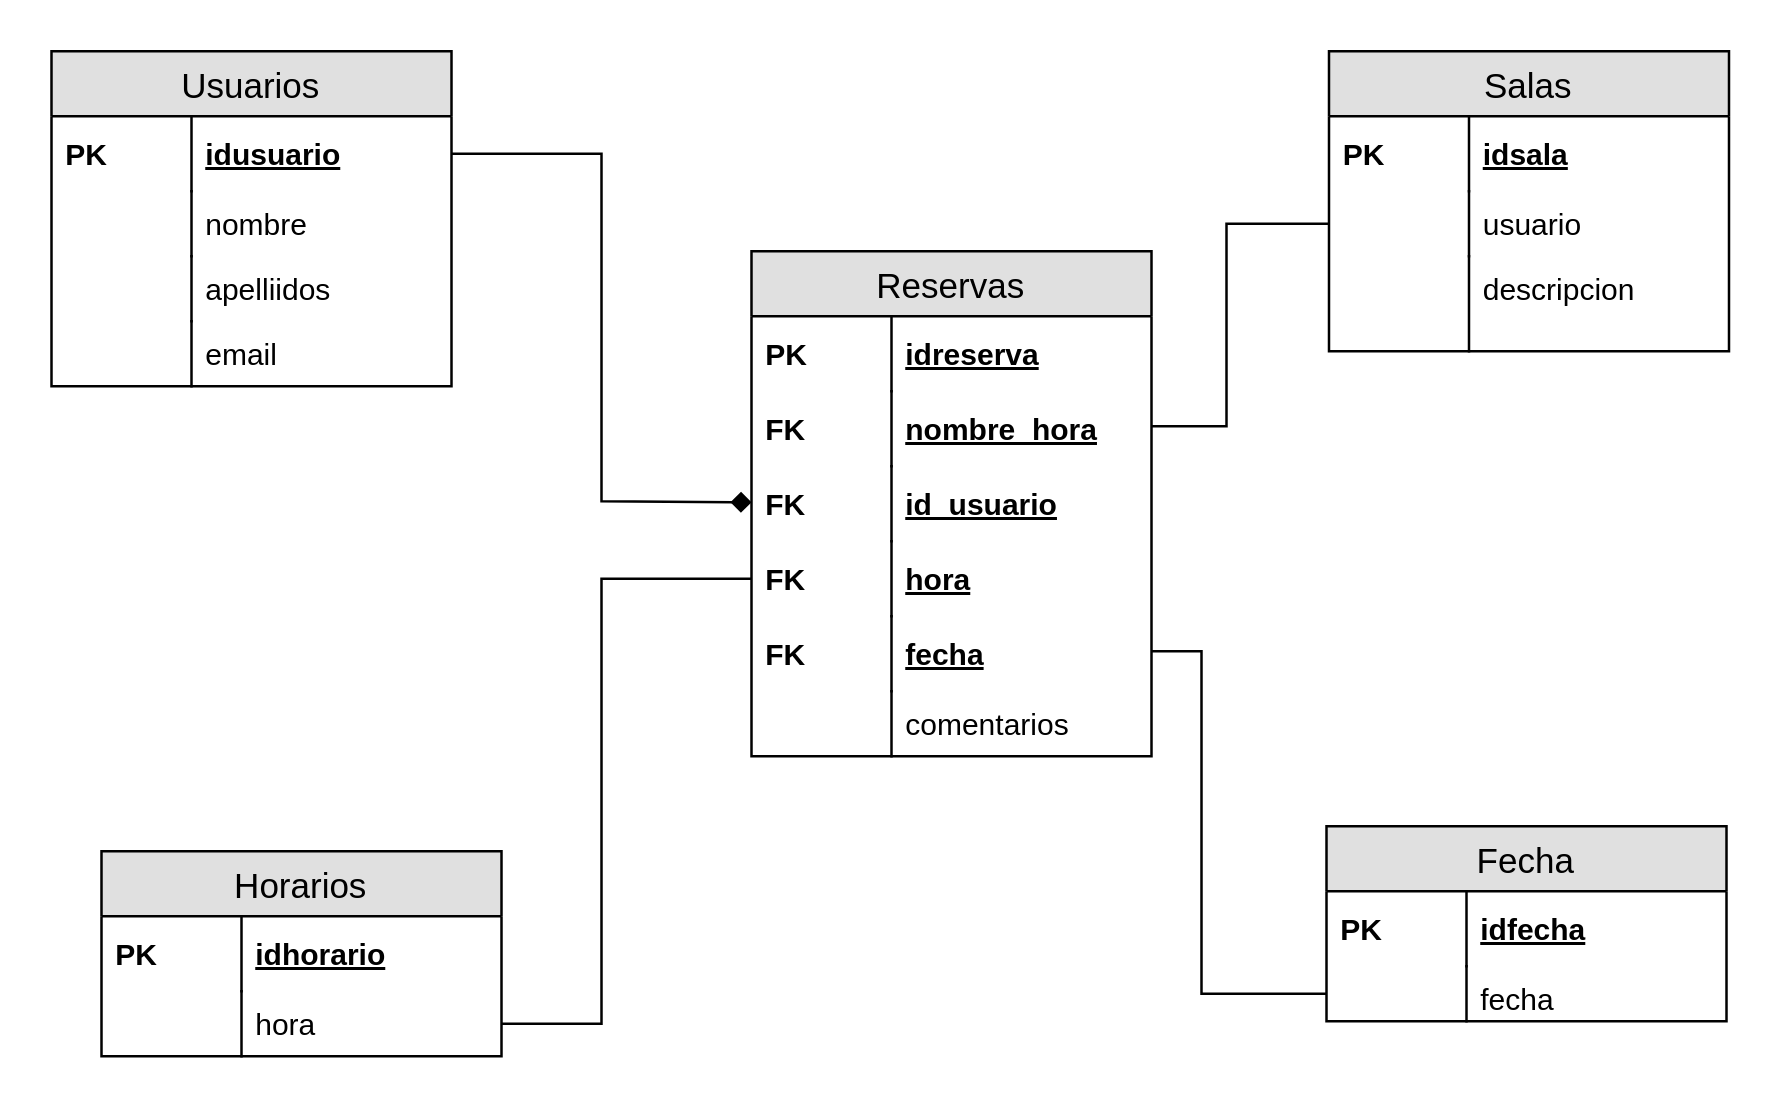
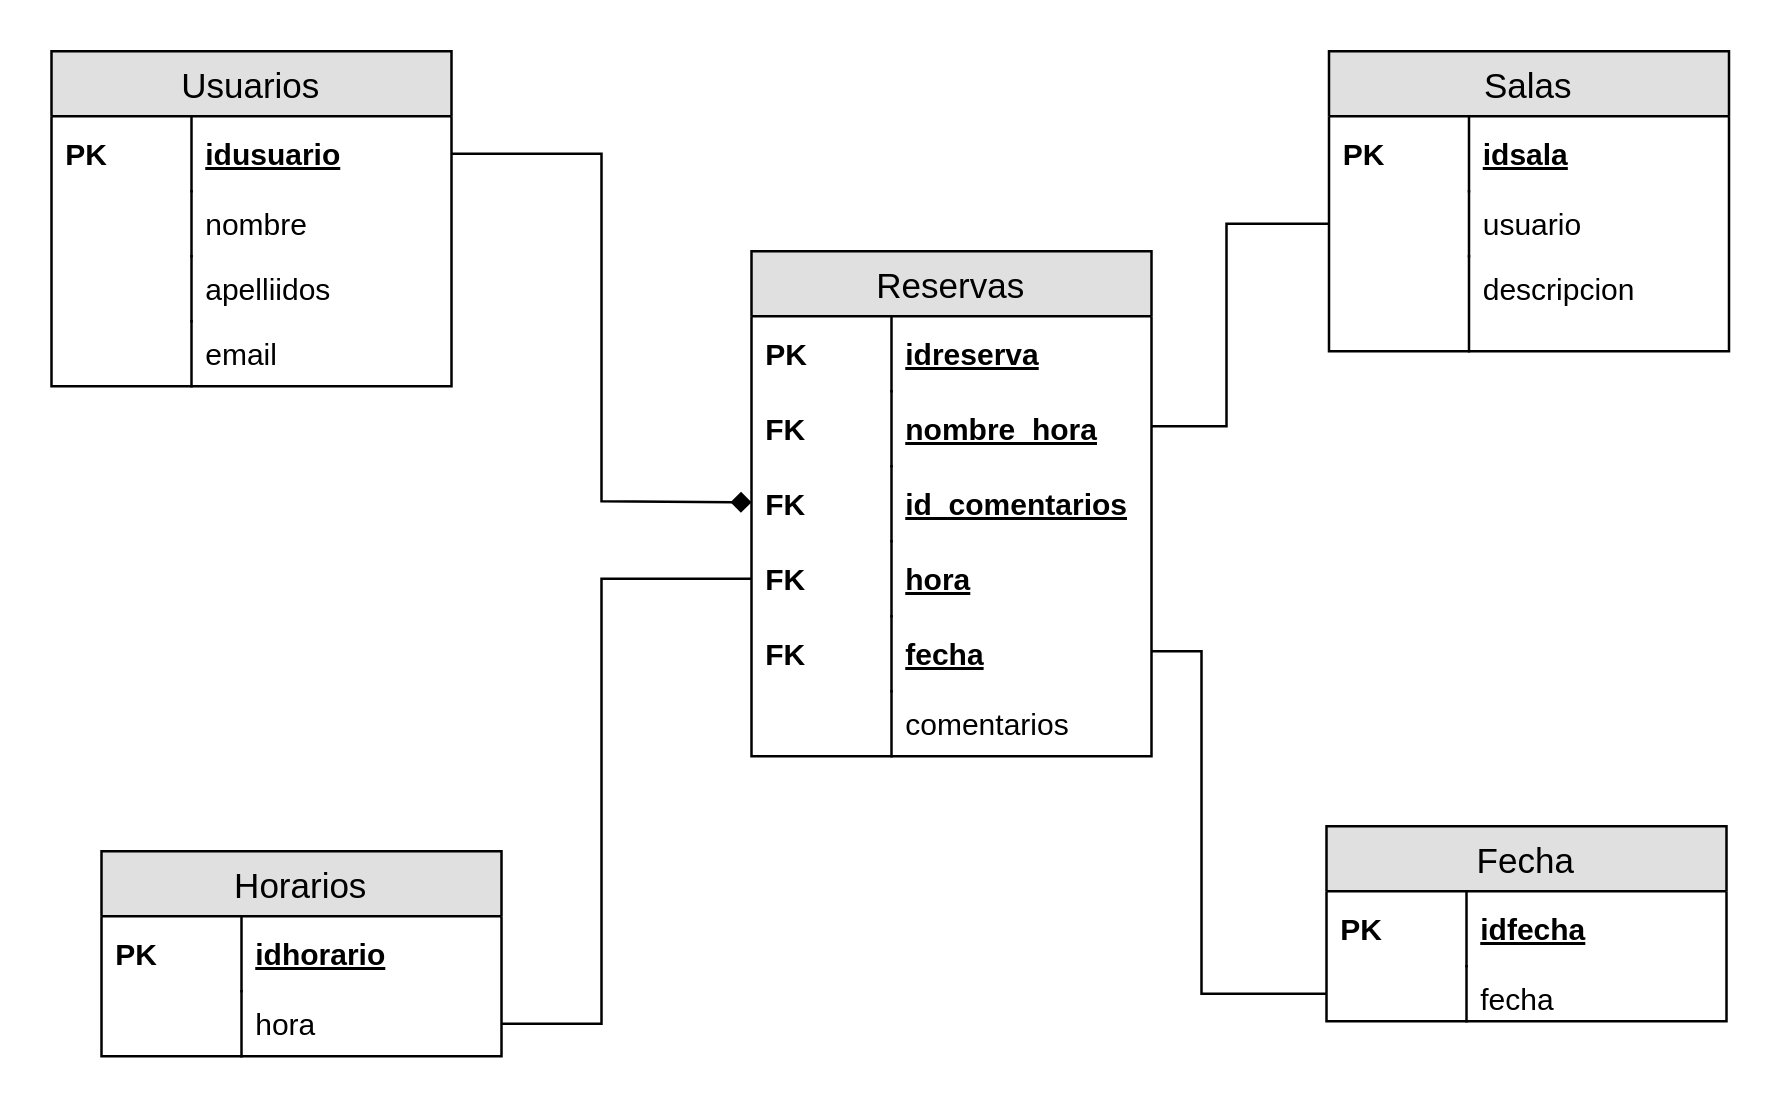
(981, 505) -> (1015, 505)
